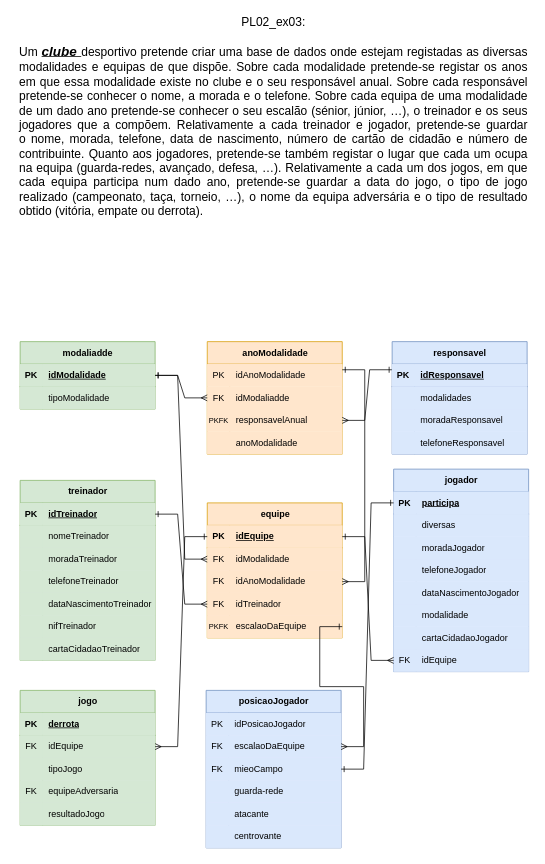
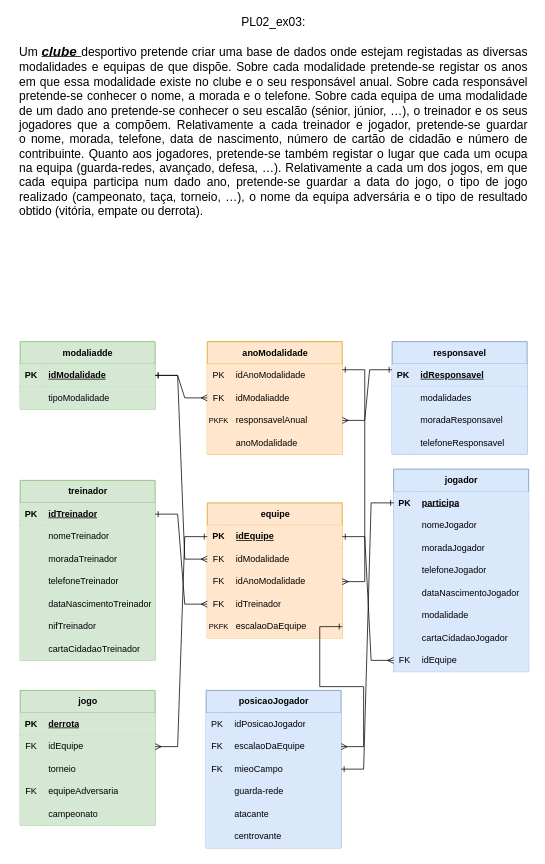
(441, 525) -> (450, 525)
(67, 769) -> (65, 769)
(80, 814) -> (74, 814)
